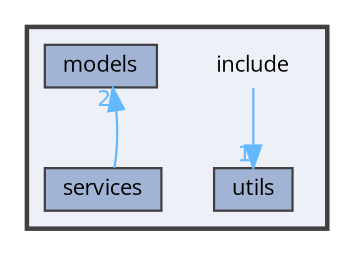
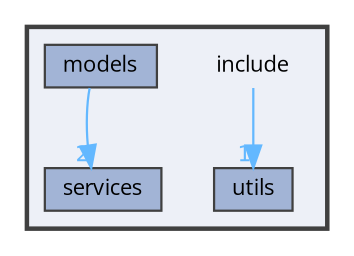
(117, 139) -> (87, 117)
